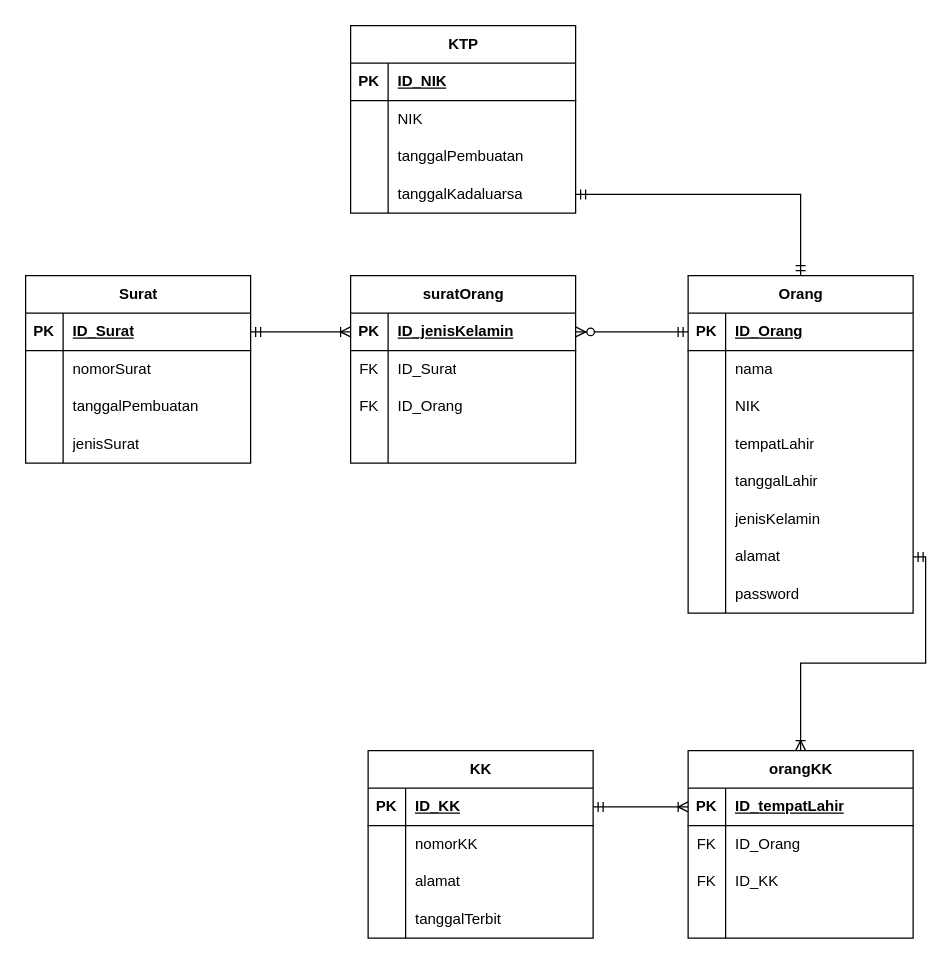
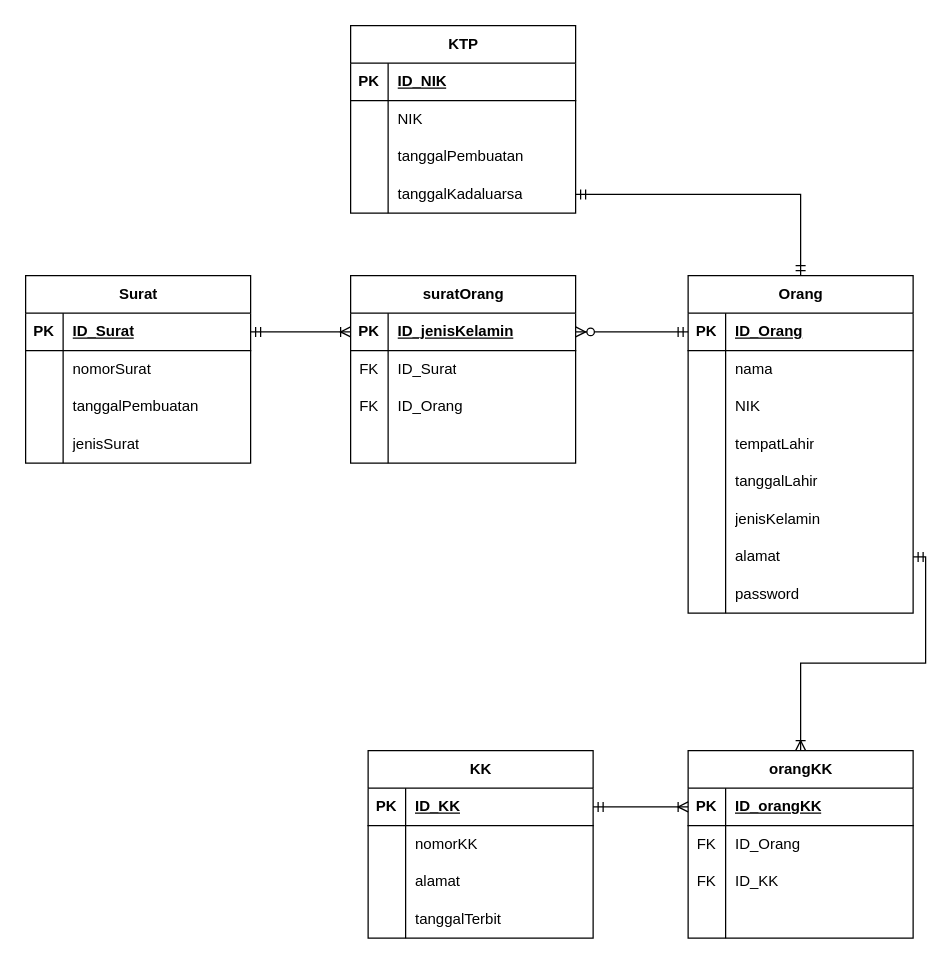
(792, 807) -> (778, 807)
